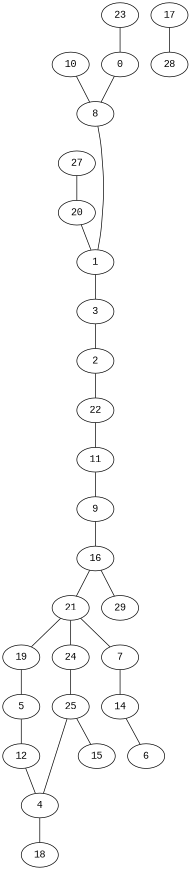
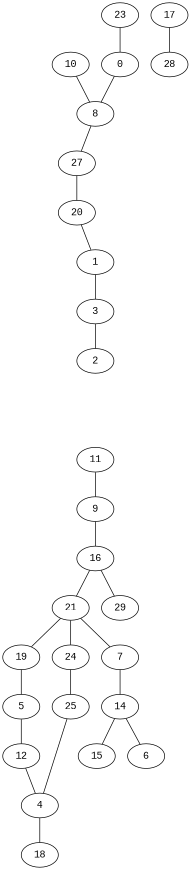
(104, 188) -> (86, 138)
(95, 410) -> none
(84, 731) -> (108, 731)
